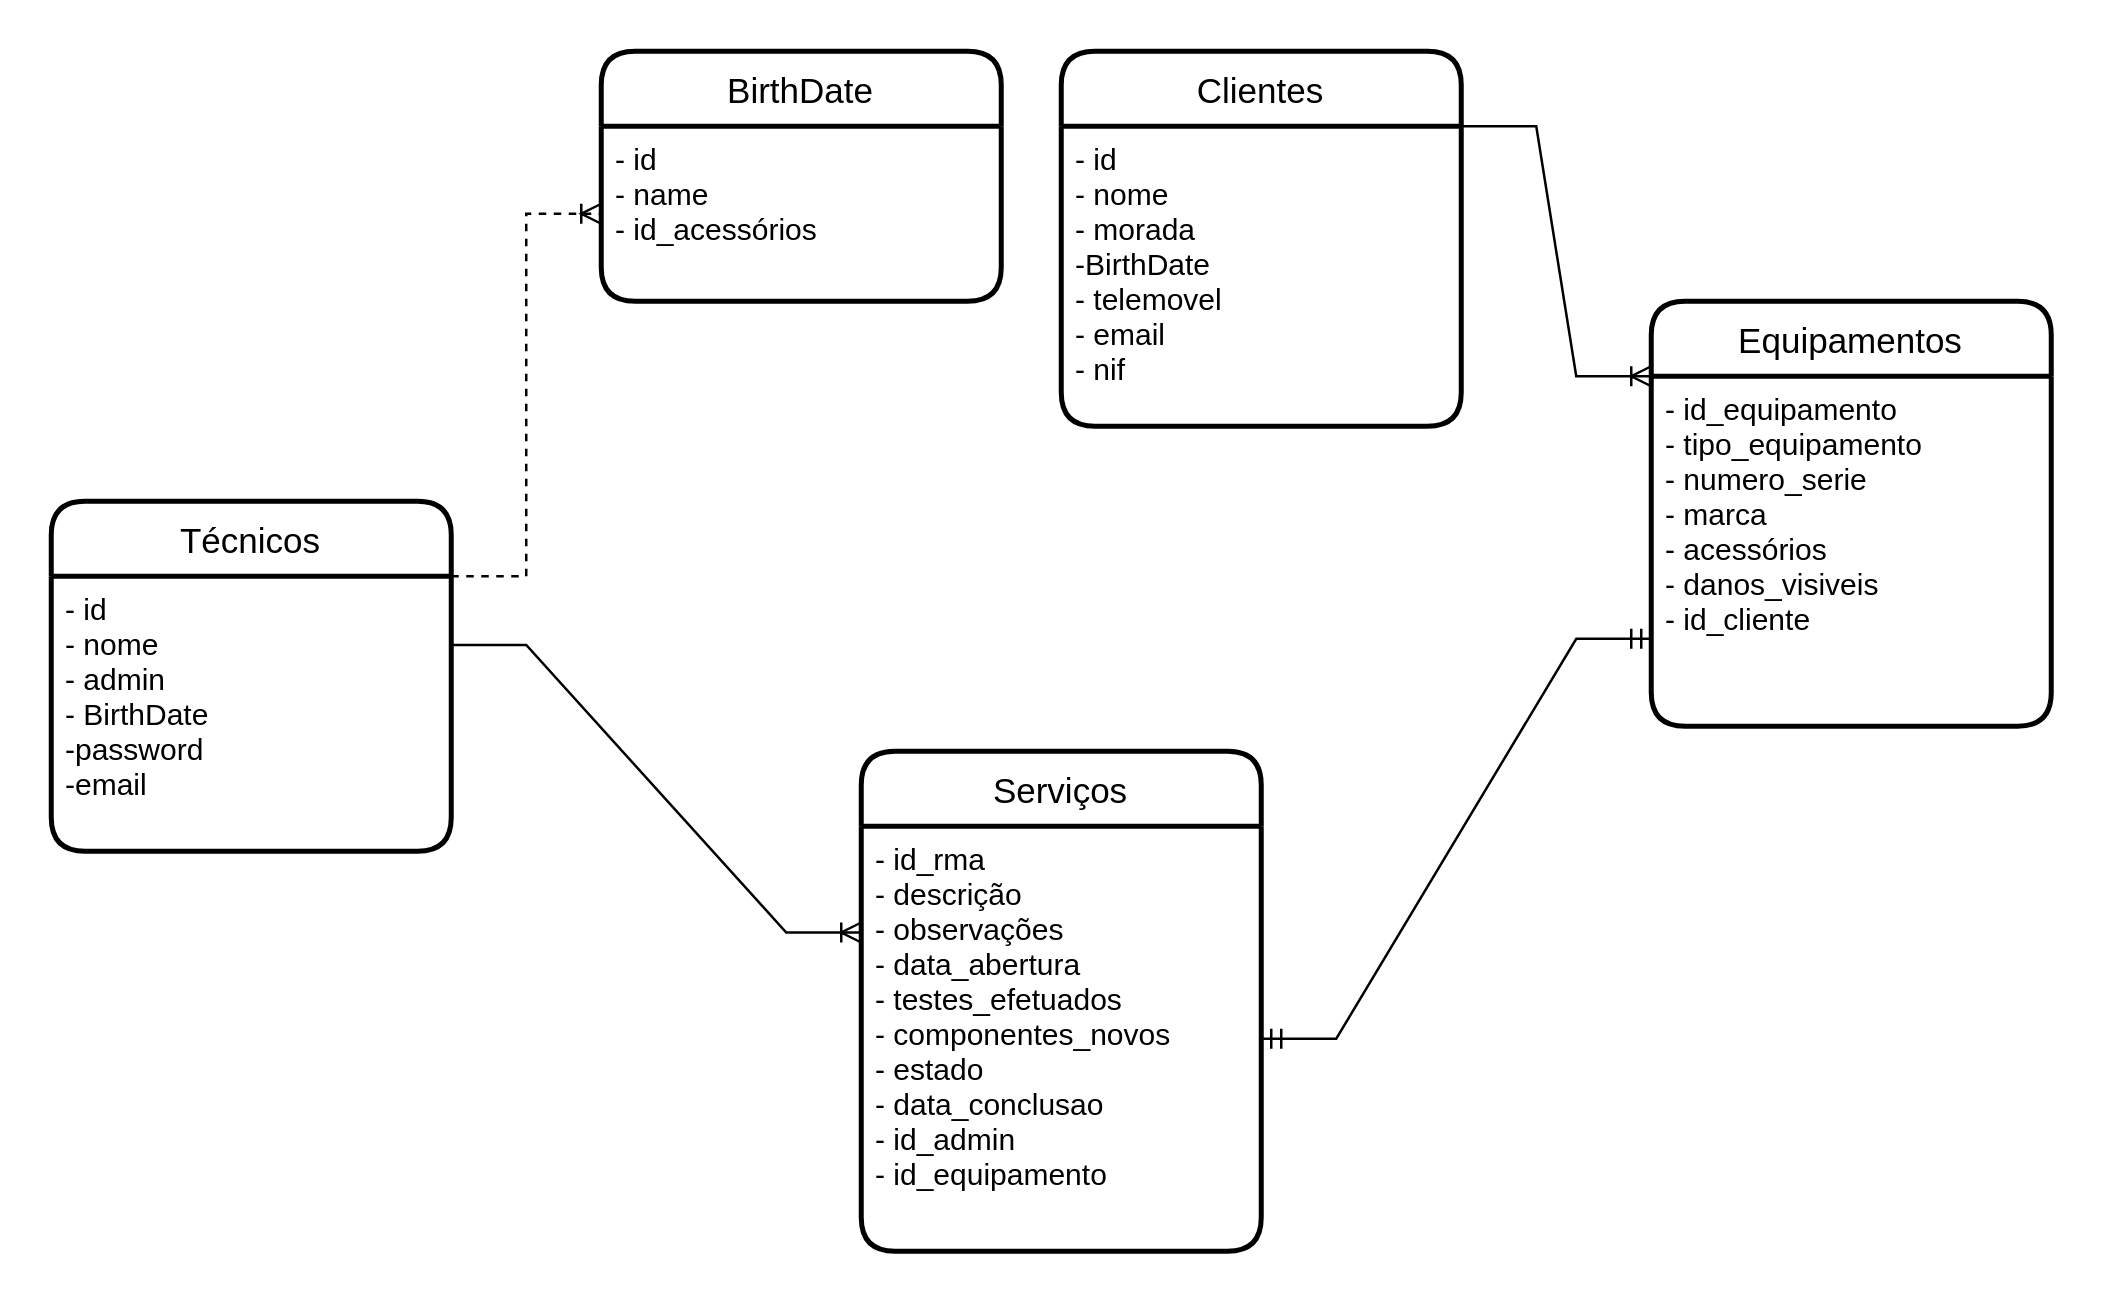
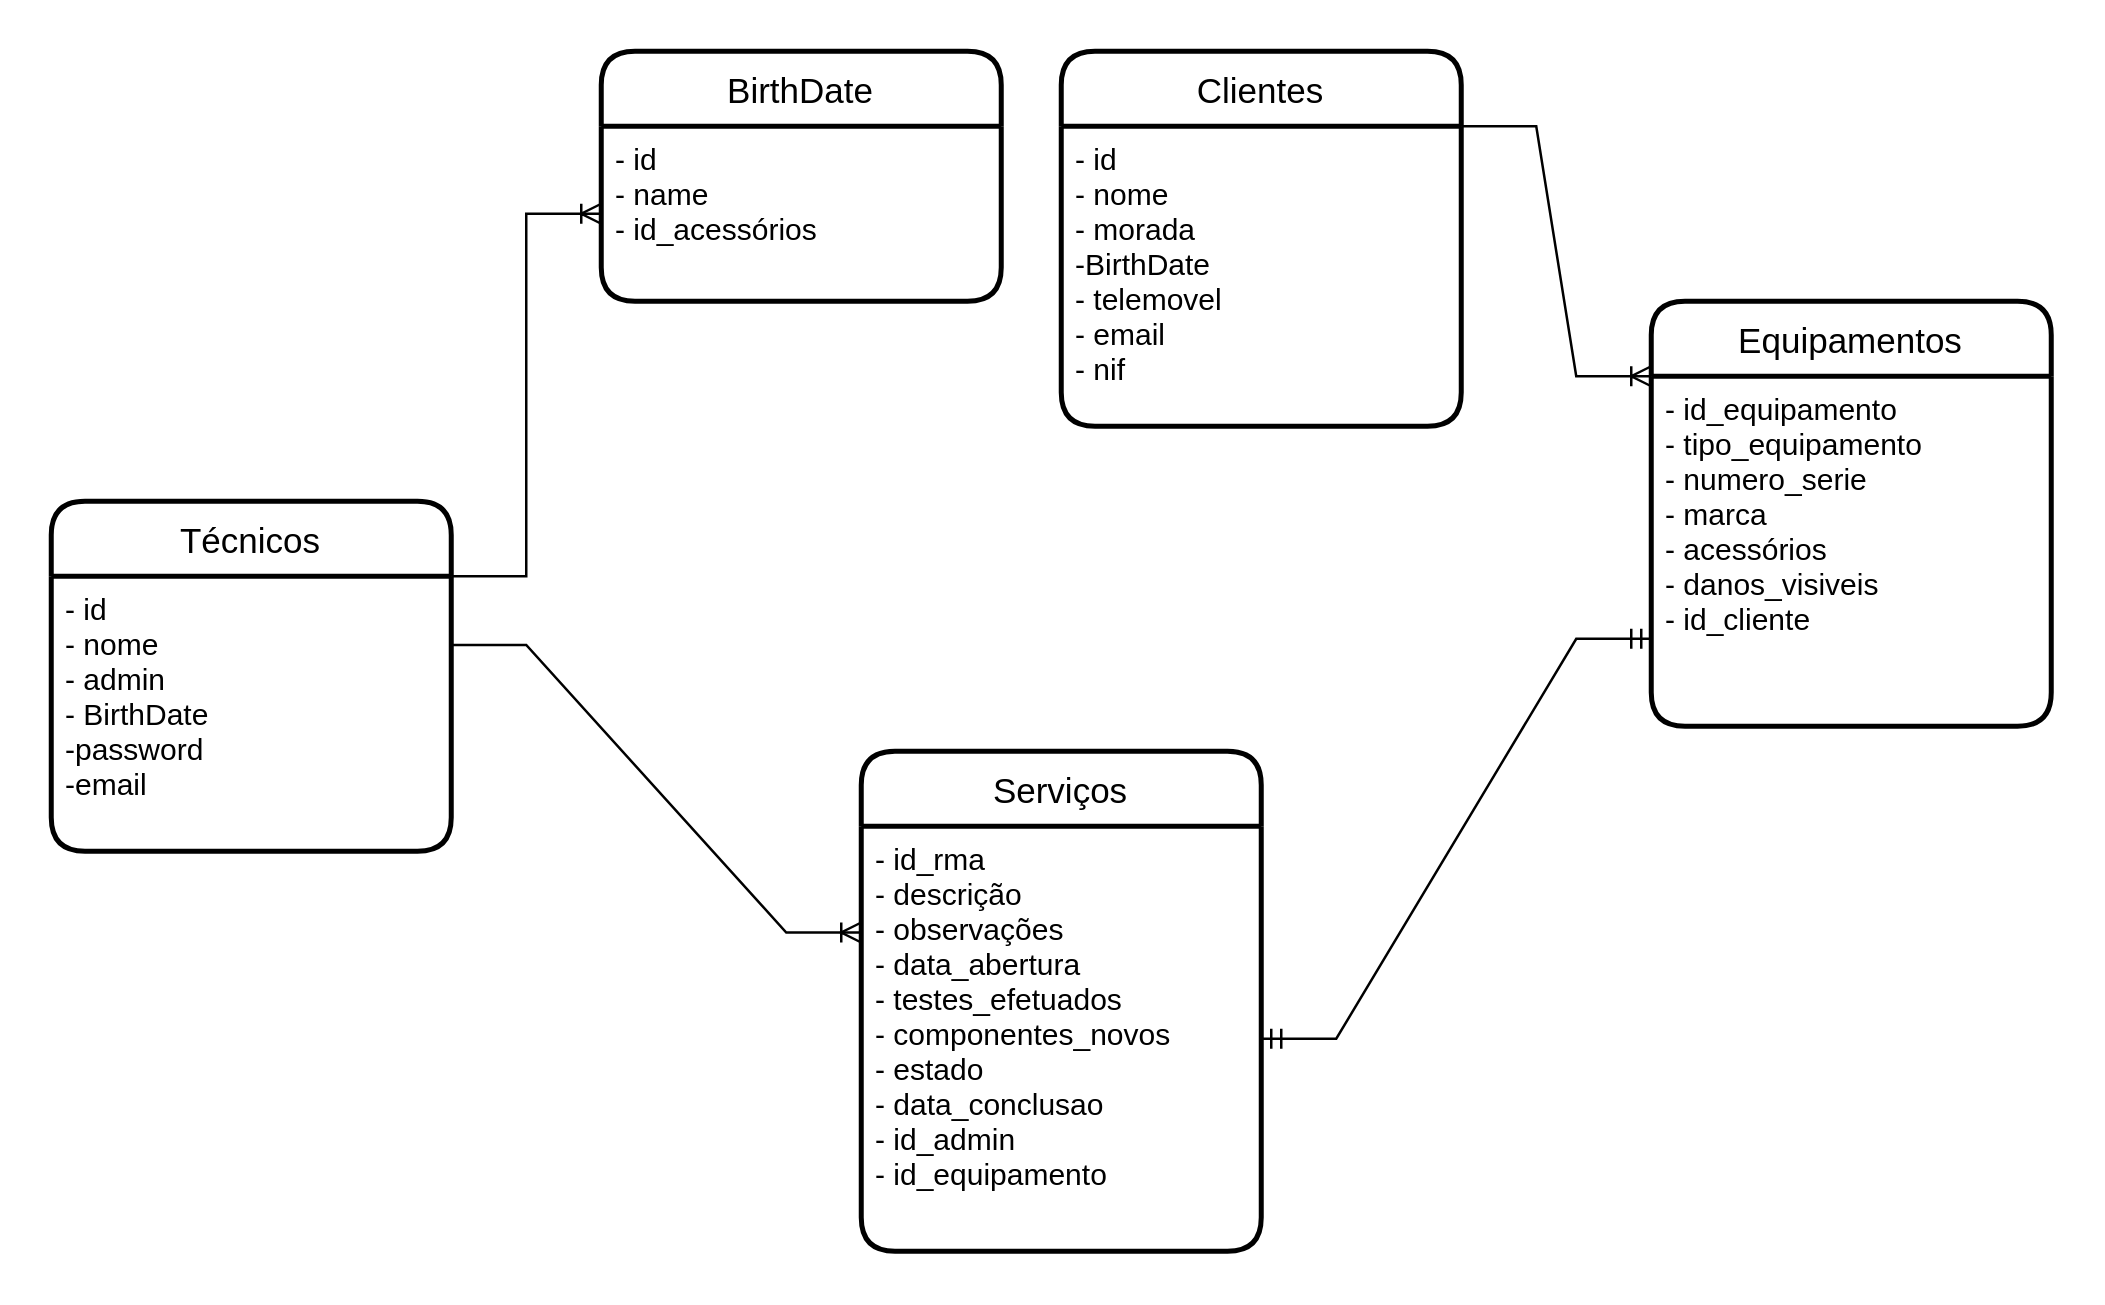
(526, 402) -> (526, 402)
